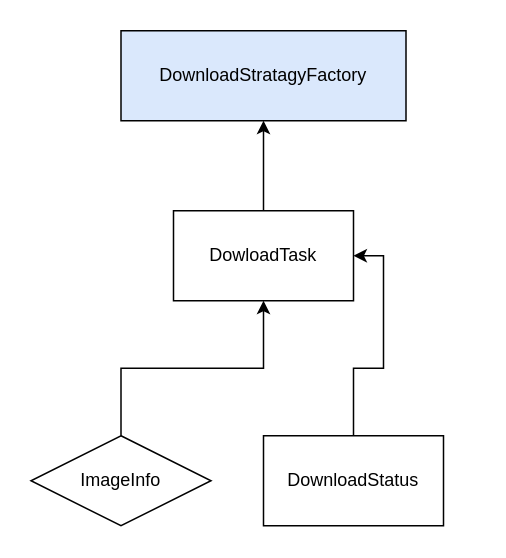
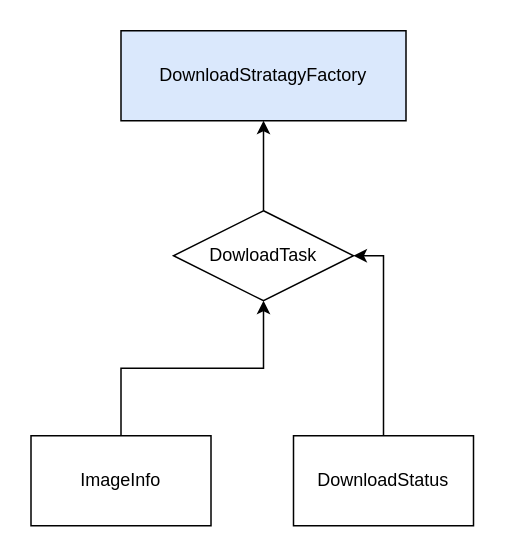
(263, 256) -> (263, 256)
(121, 481) -> (121, 481)
(353, 481) -> (383, 481)
